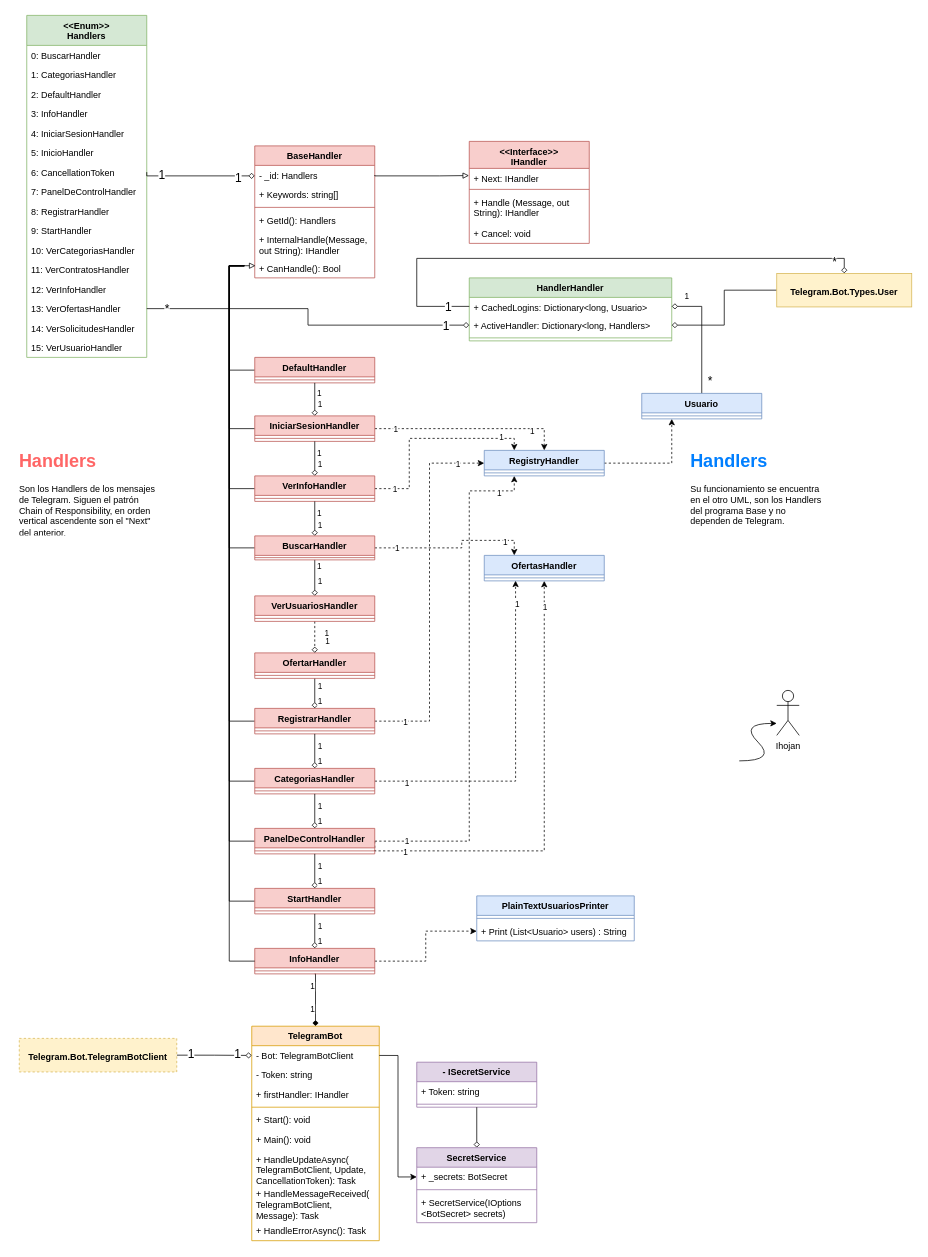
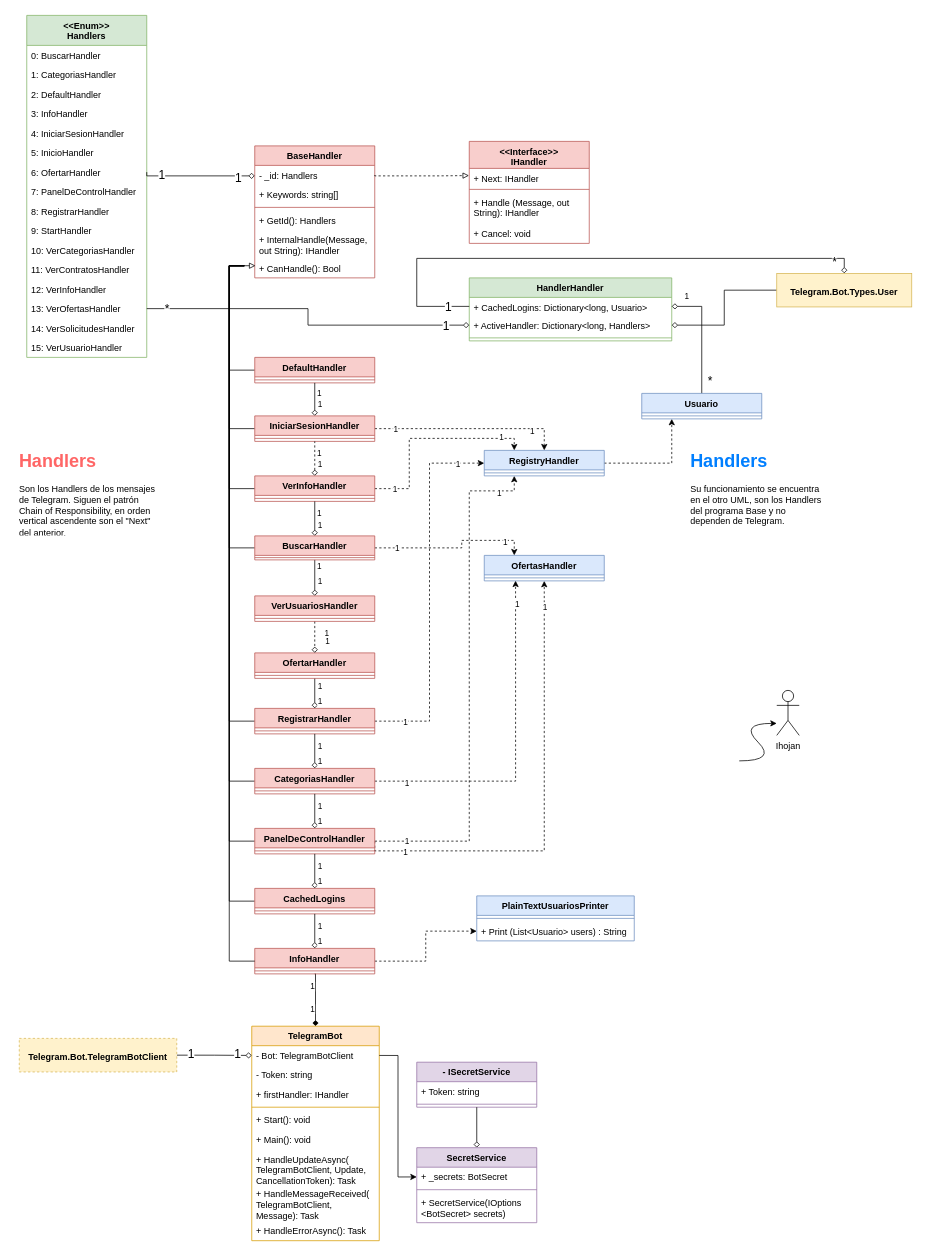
(75, 173) -> (70, 173)
(419, 176) -> (419, 176)
(315, 457) -> (315, 457)
(314, 899) -> (314, 899)
